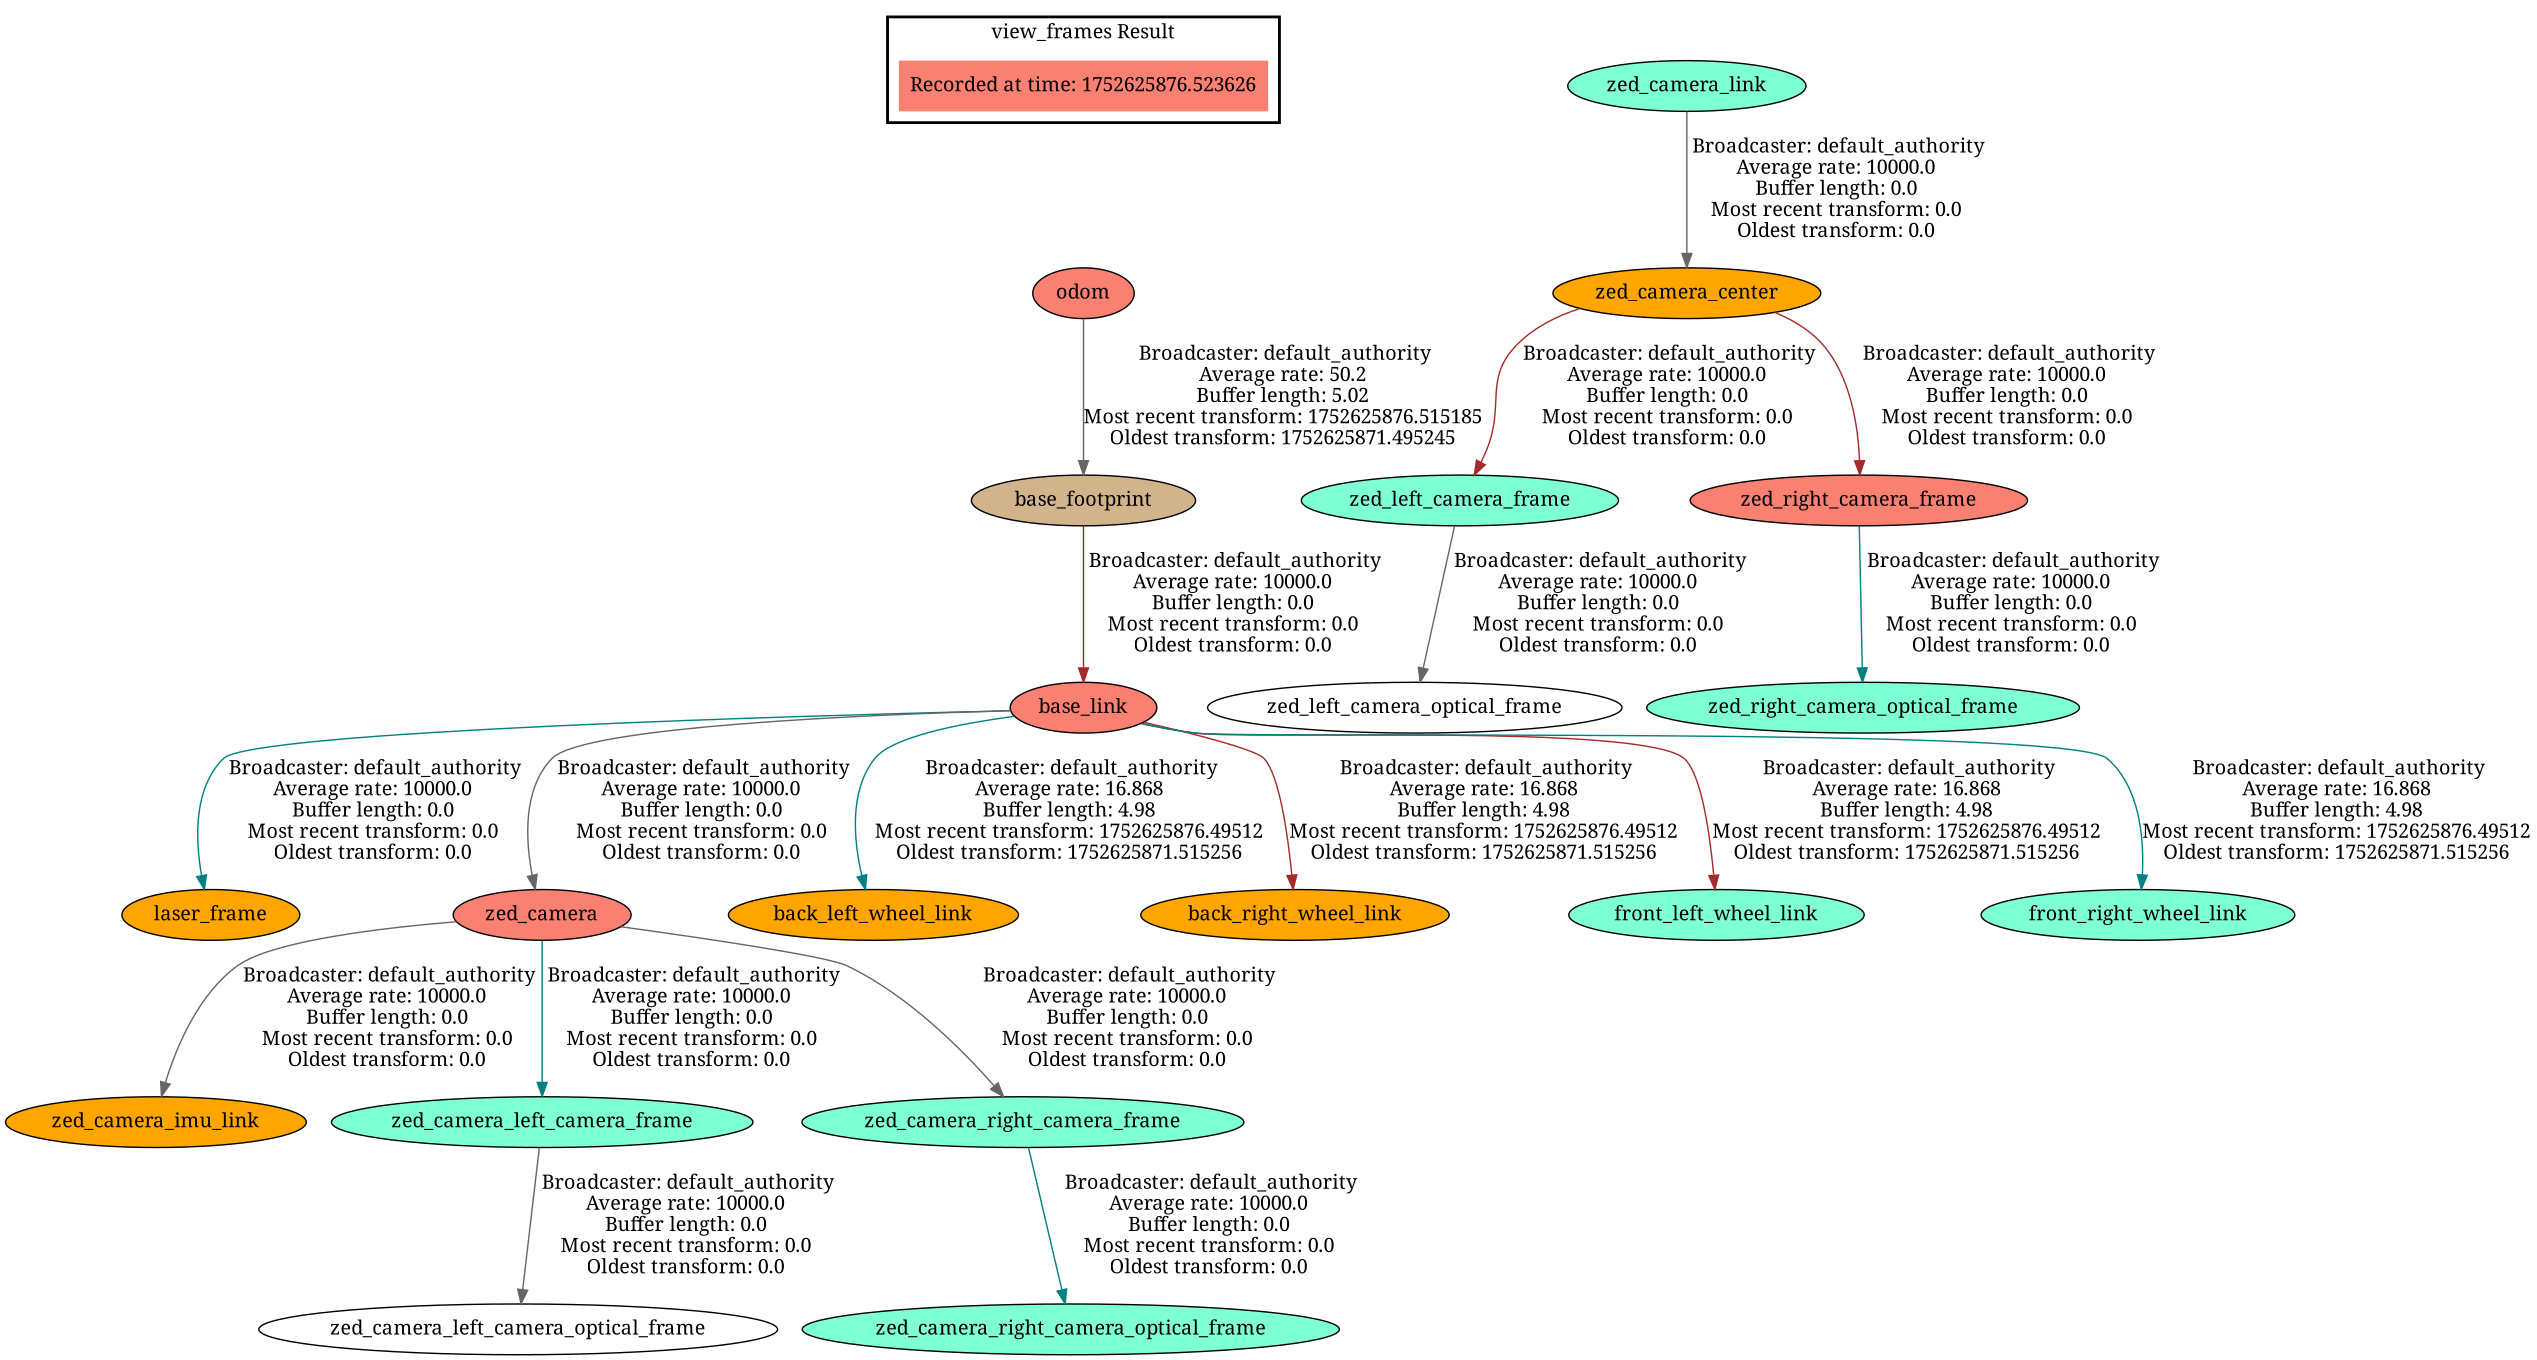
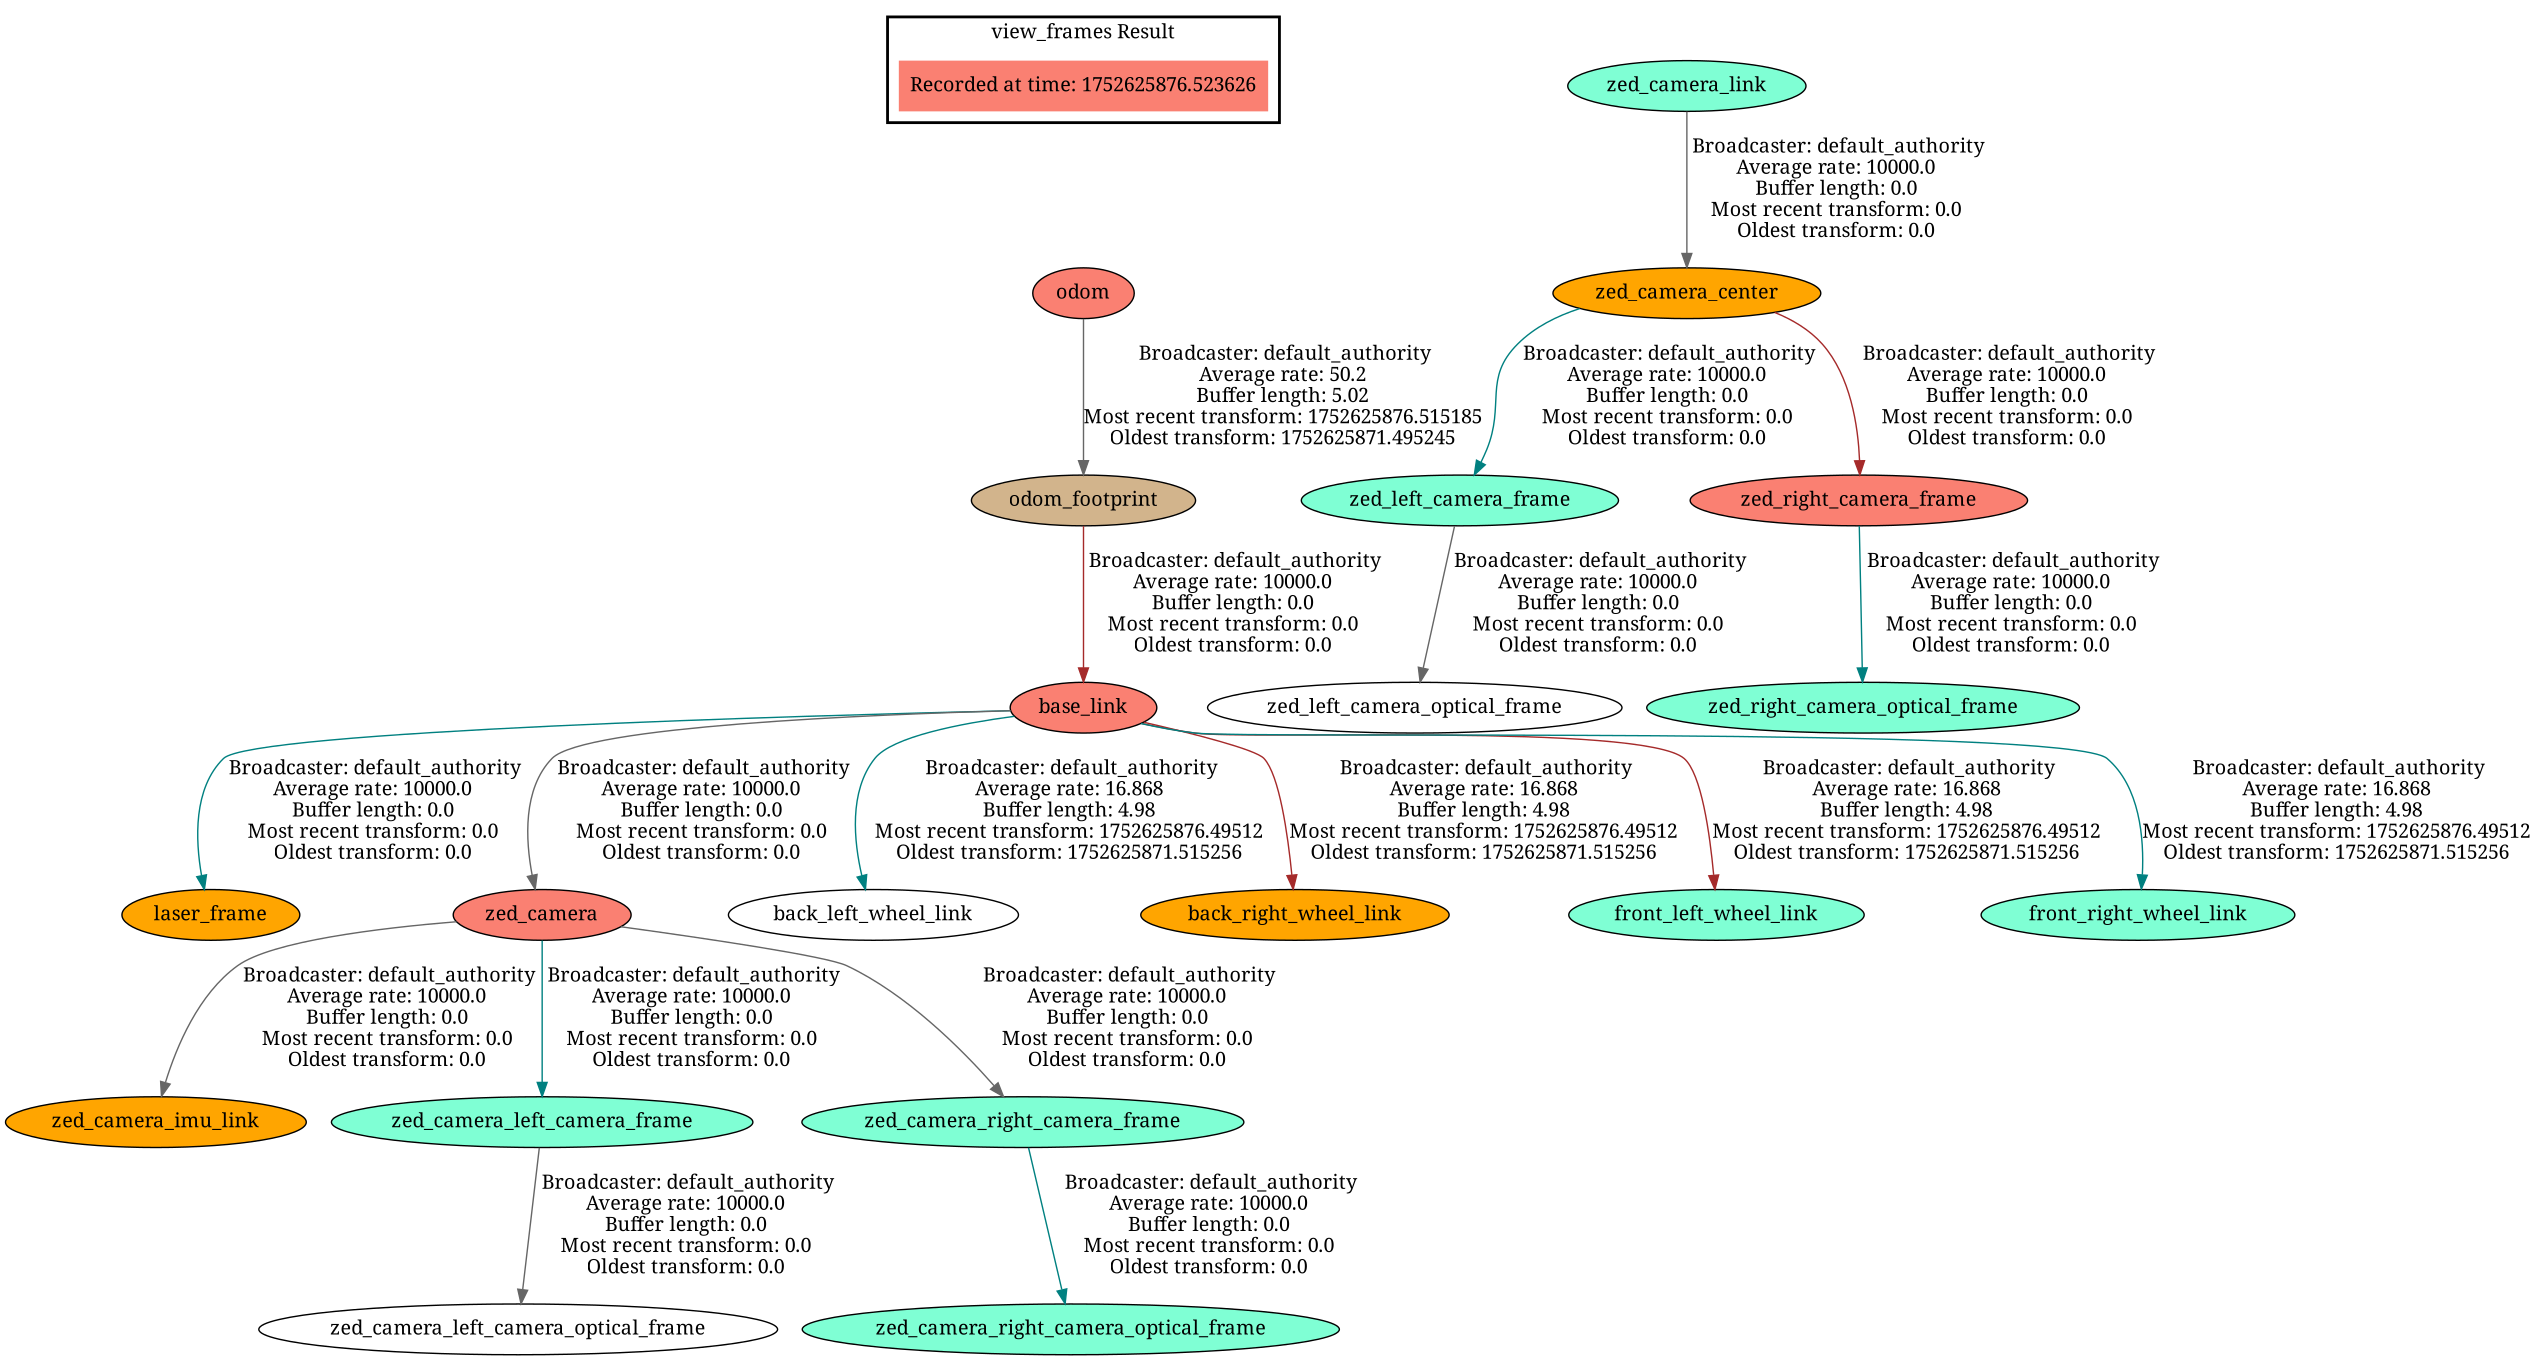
(1502, 366) -> (1502, 366)
(1083, 500) -> (1083, 500)
(873, 915) -> (873, 915)
